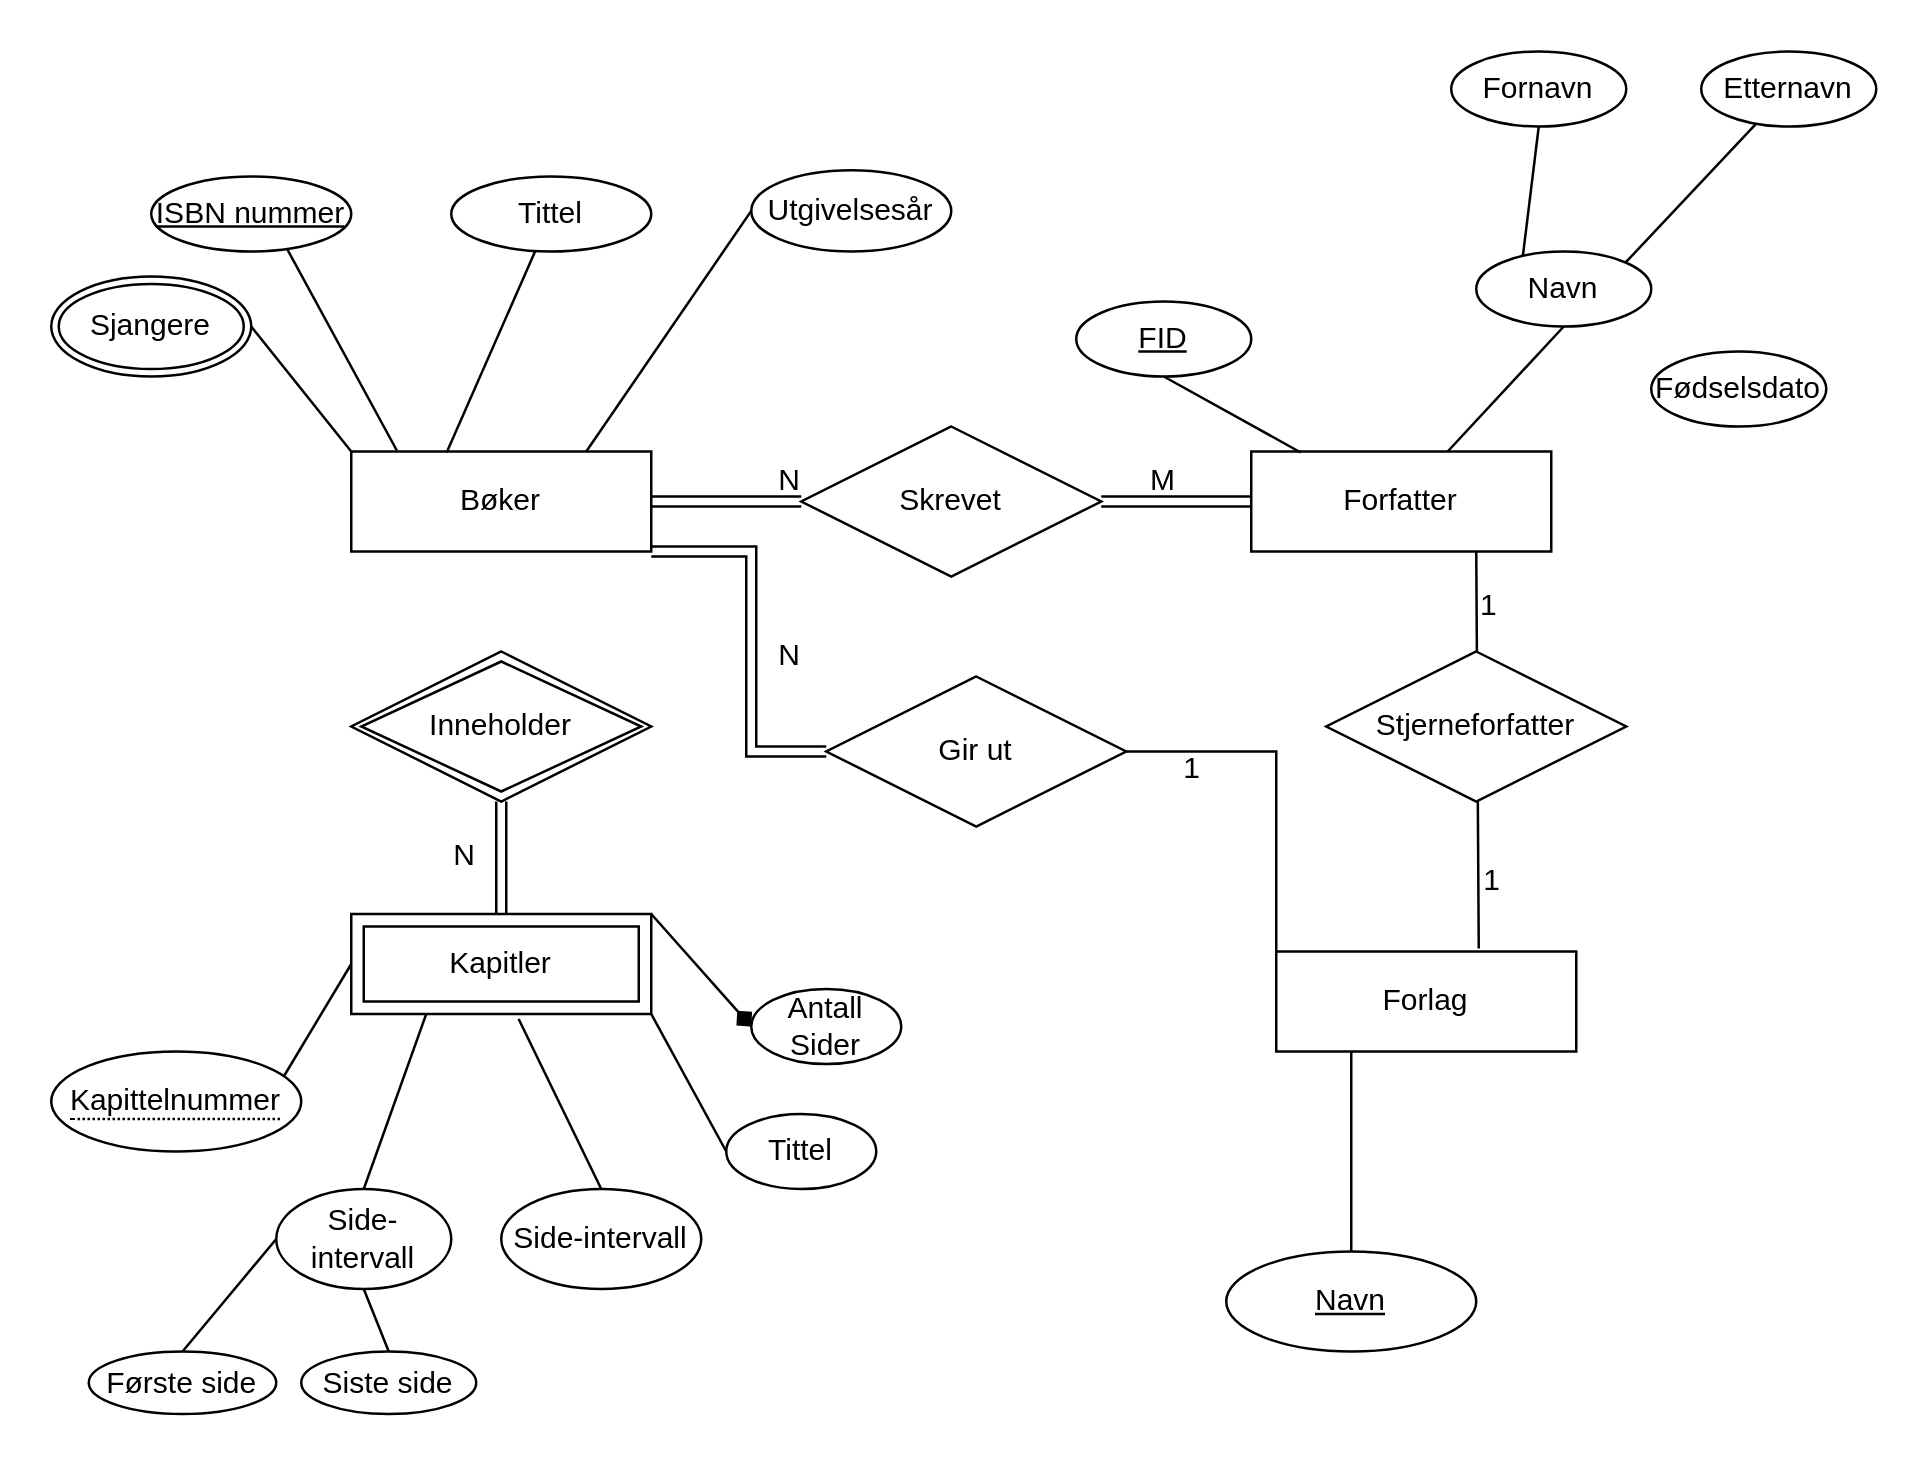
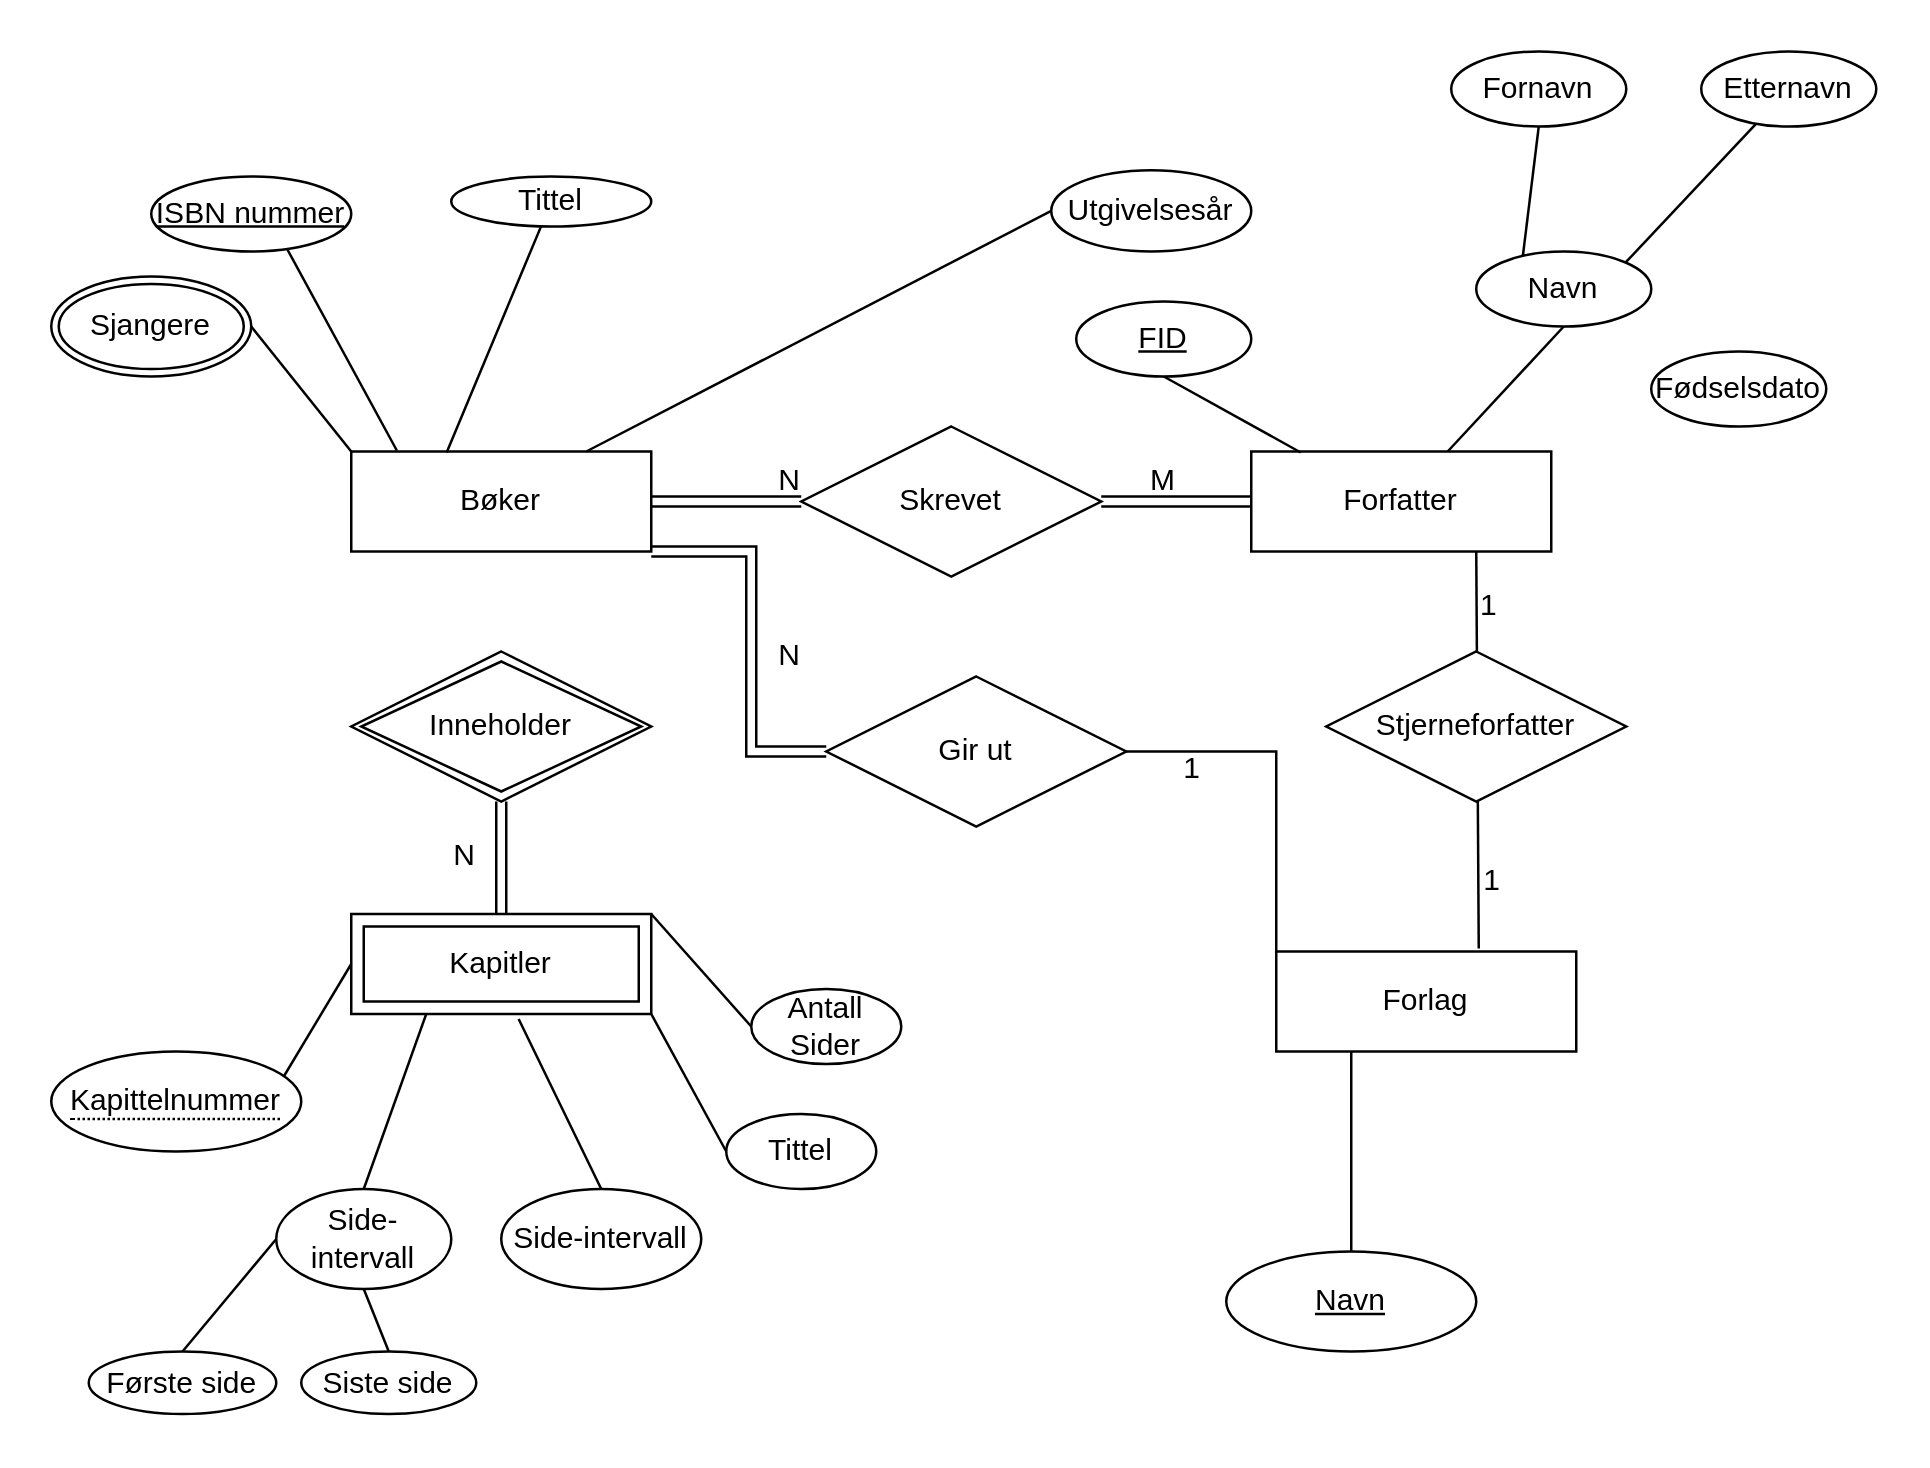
(851, 211) -> (1151, 211)
(551, 214) -> (551, 201)
(738, 1011) -> (744, 1018)
